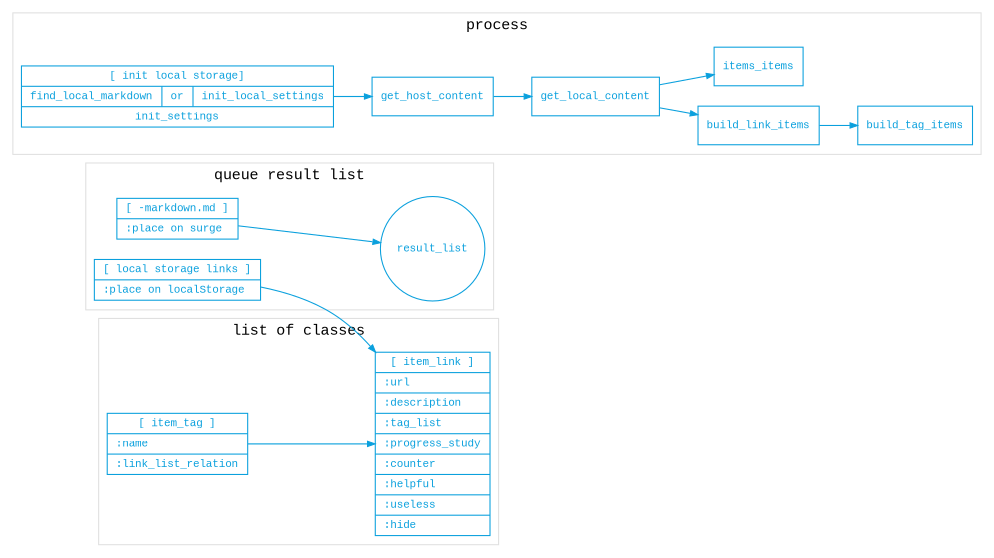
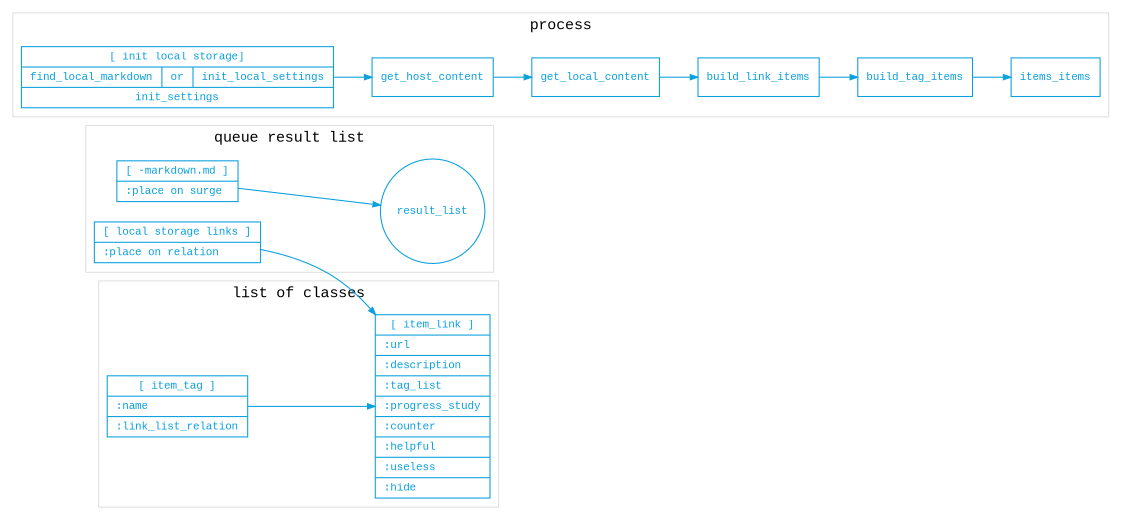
(683, 80) -> (988, 77)
(174, 290) -> (161, 252)
